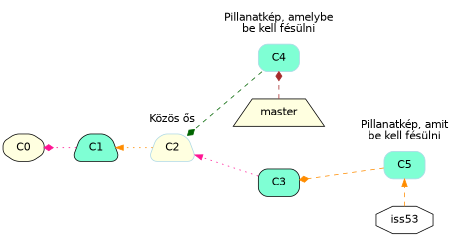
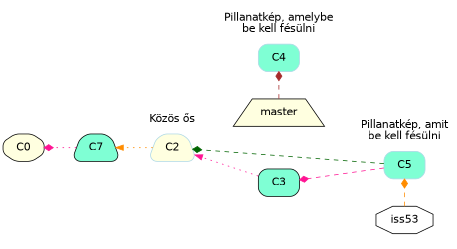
(228, 100) -> (293, 157)
(96, 148) -> (96, 148)
(346, 173) -> (346, 173)
(405, 196) -> (405, 196)
